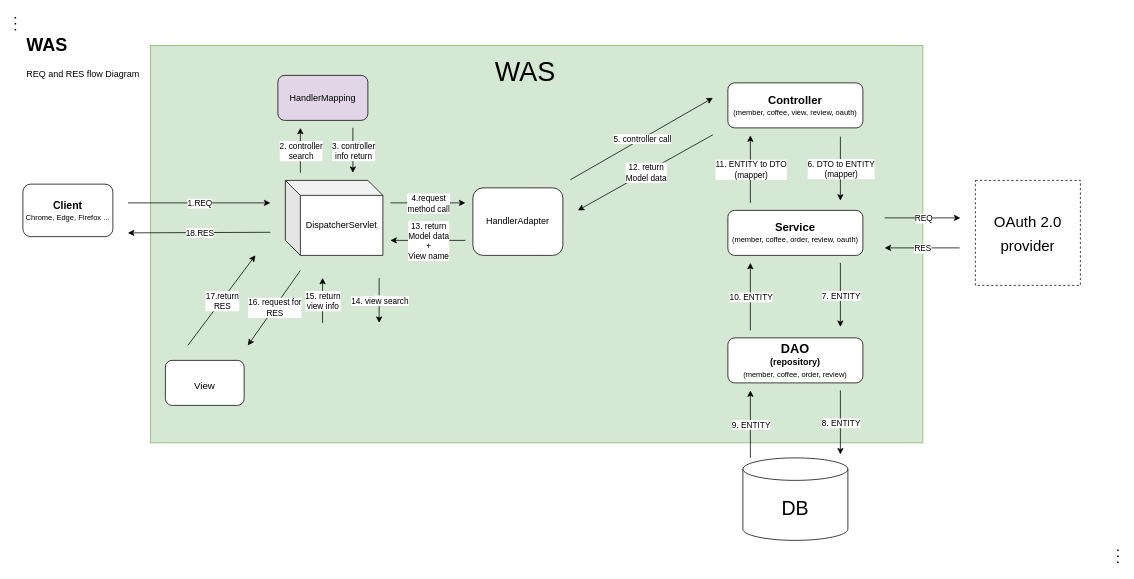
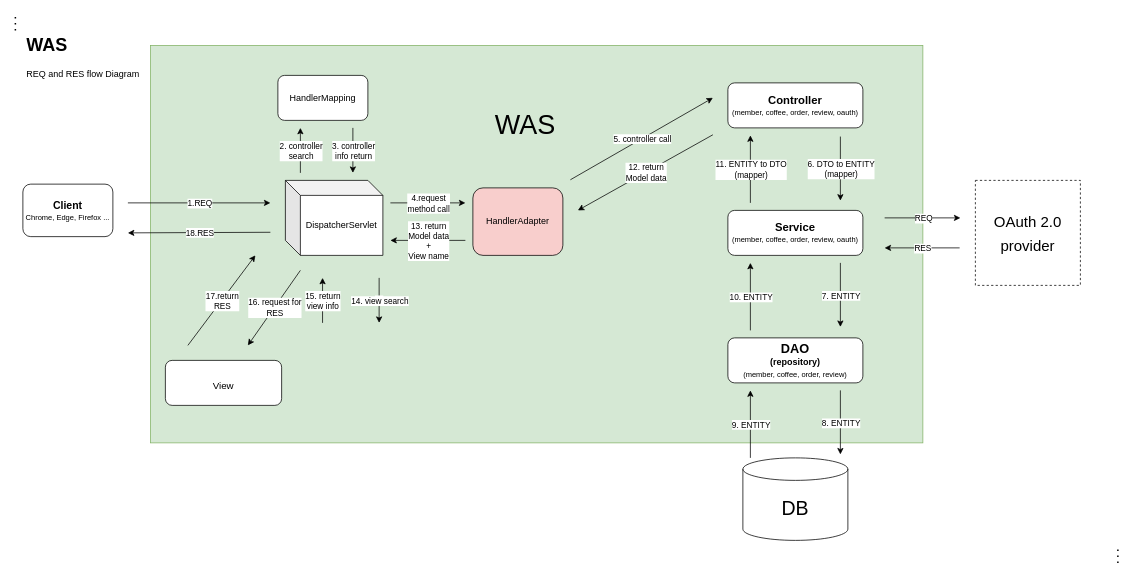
(525, 72) -> (525, 124)
(323, 98) -> (323, 98)
(795, 105) -> (795, 105)
(518, 222) -> (518, 222)
(205, 383) -> (224, 383)
